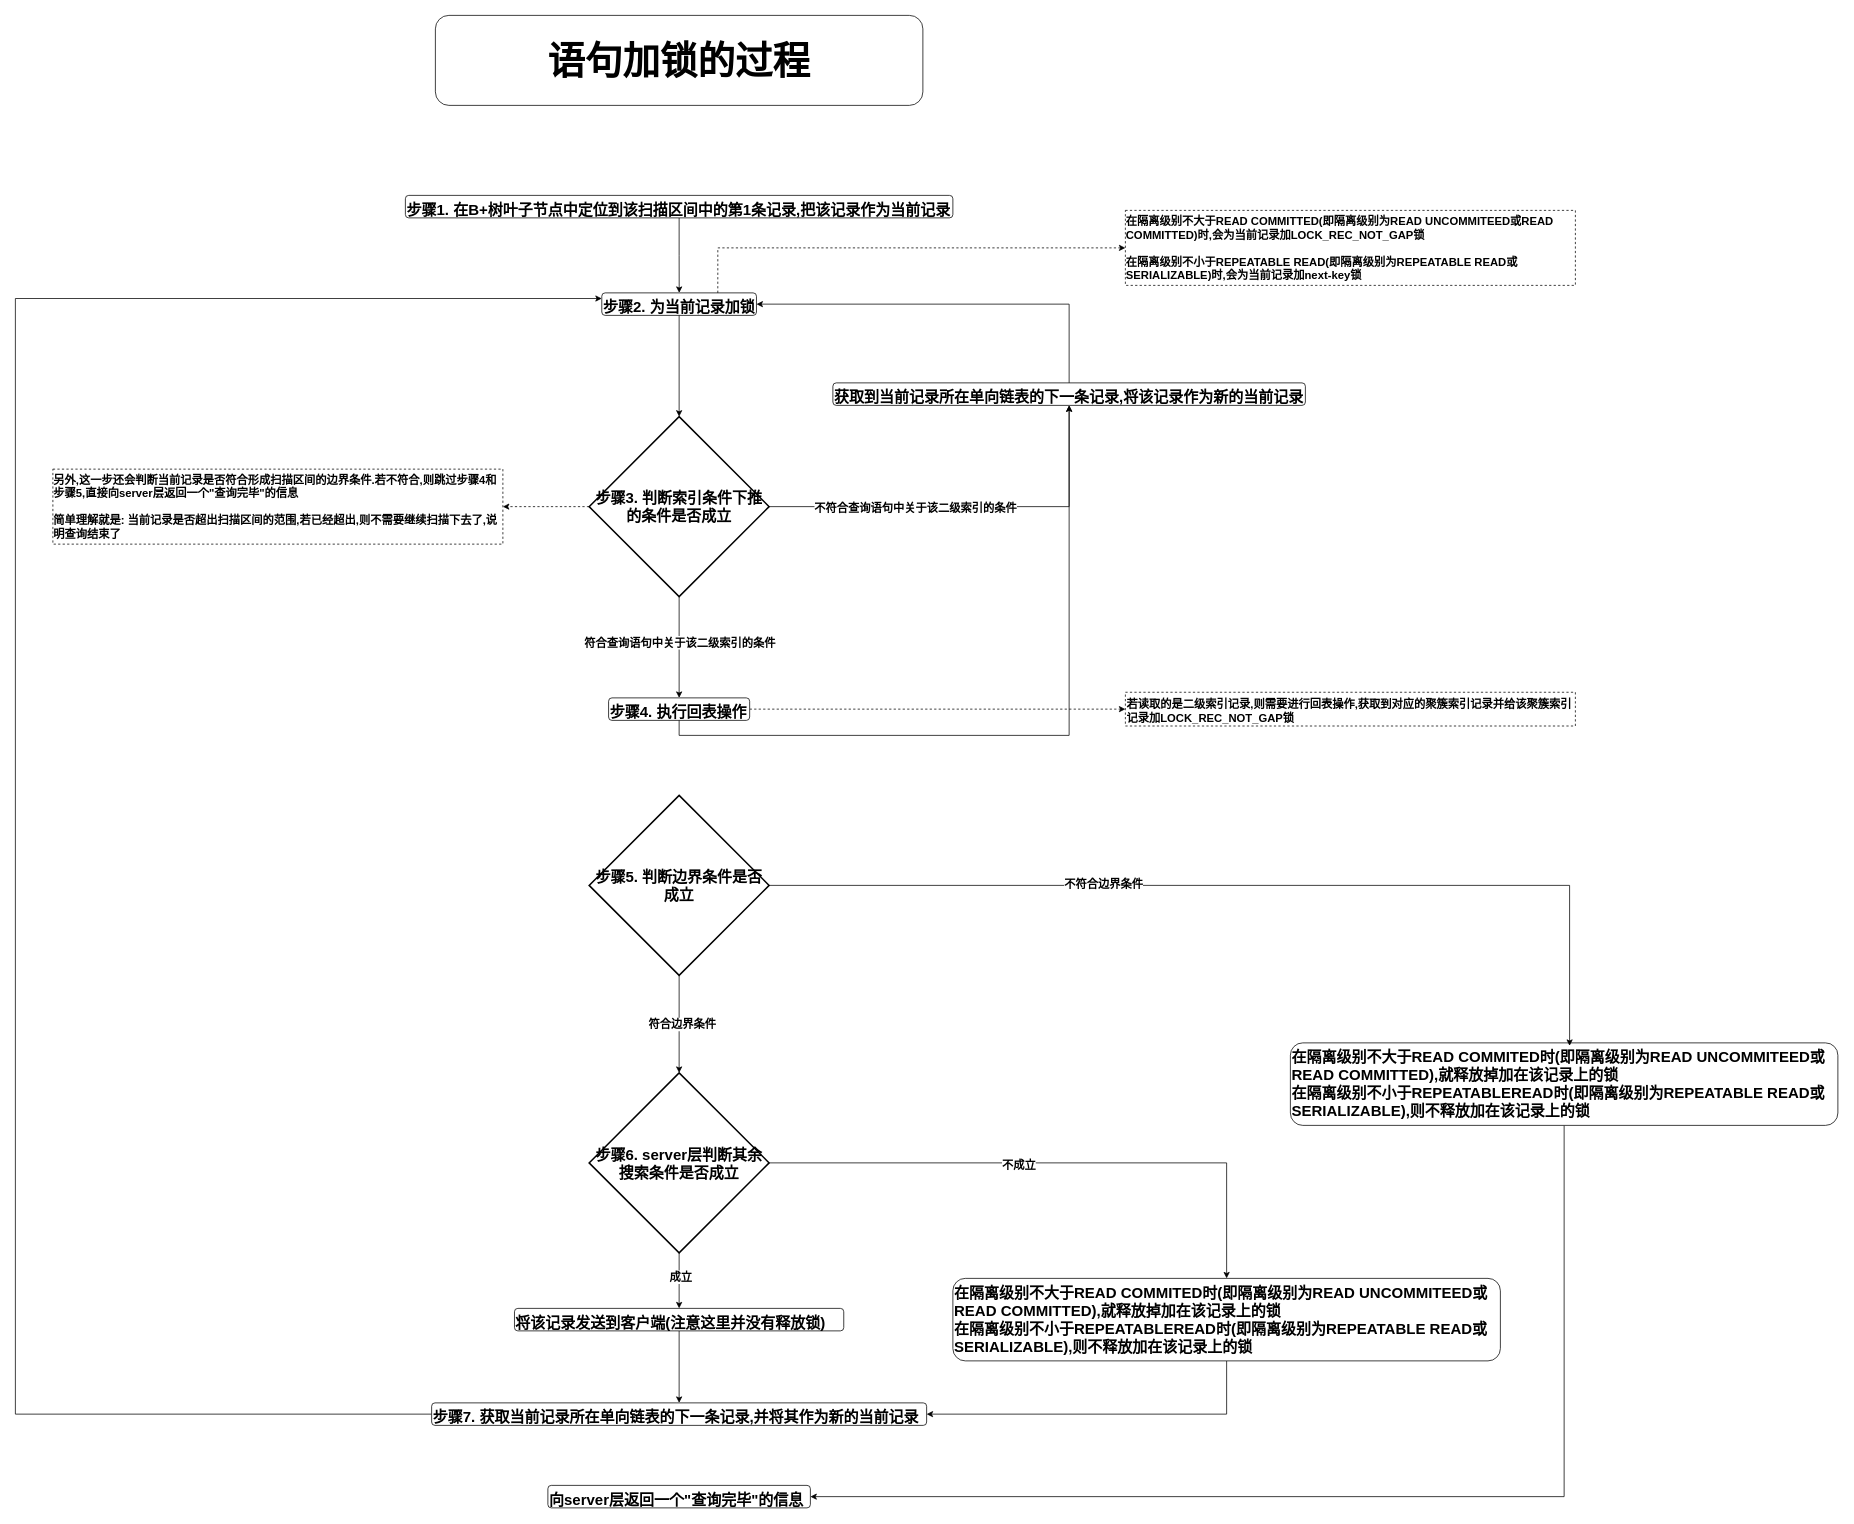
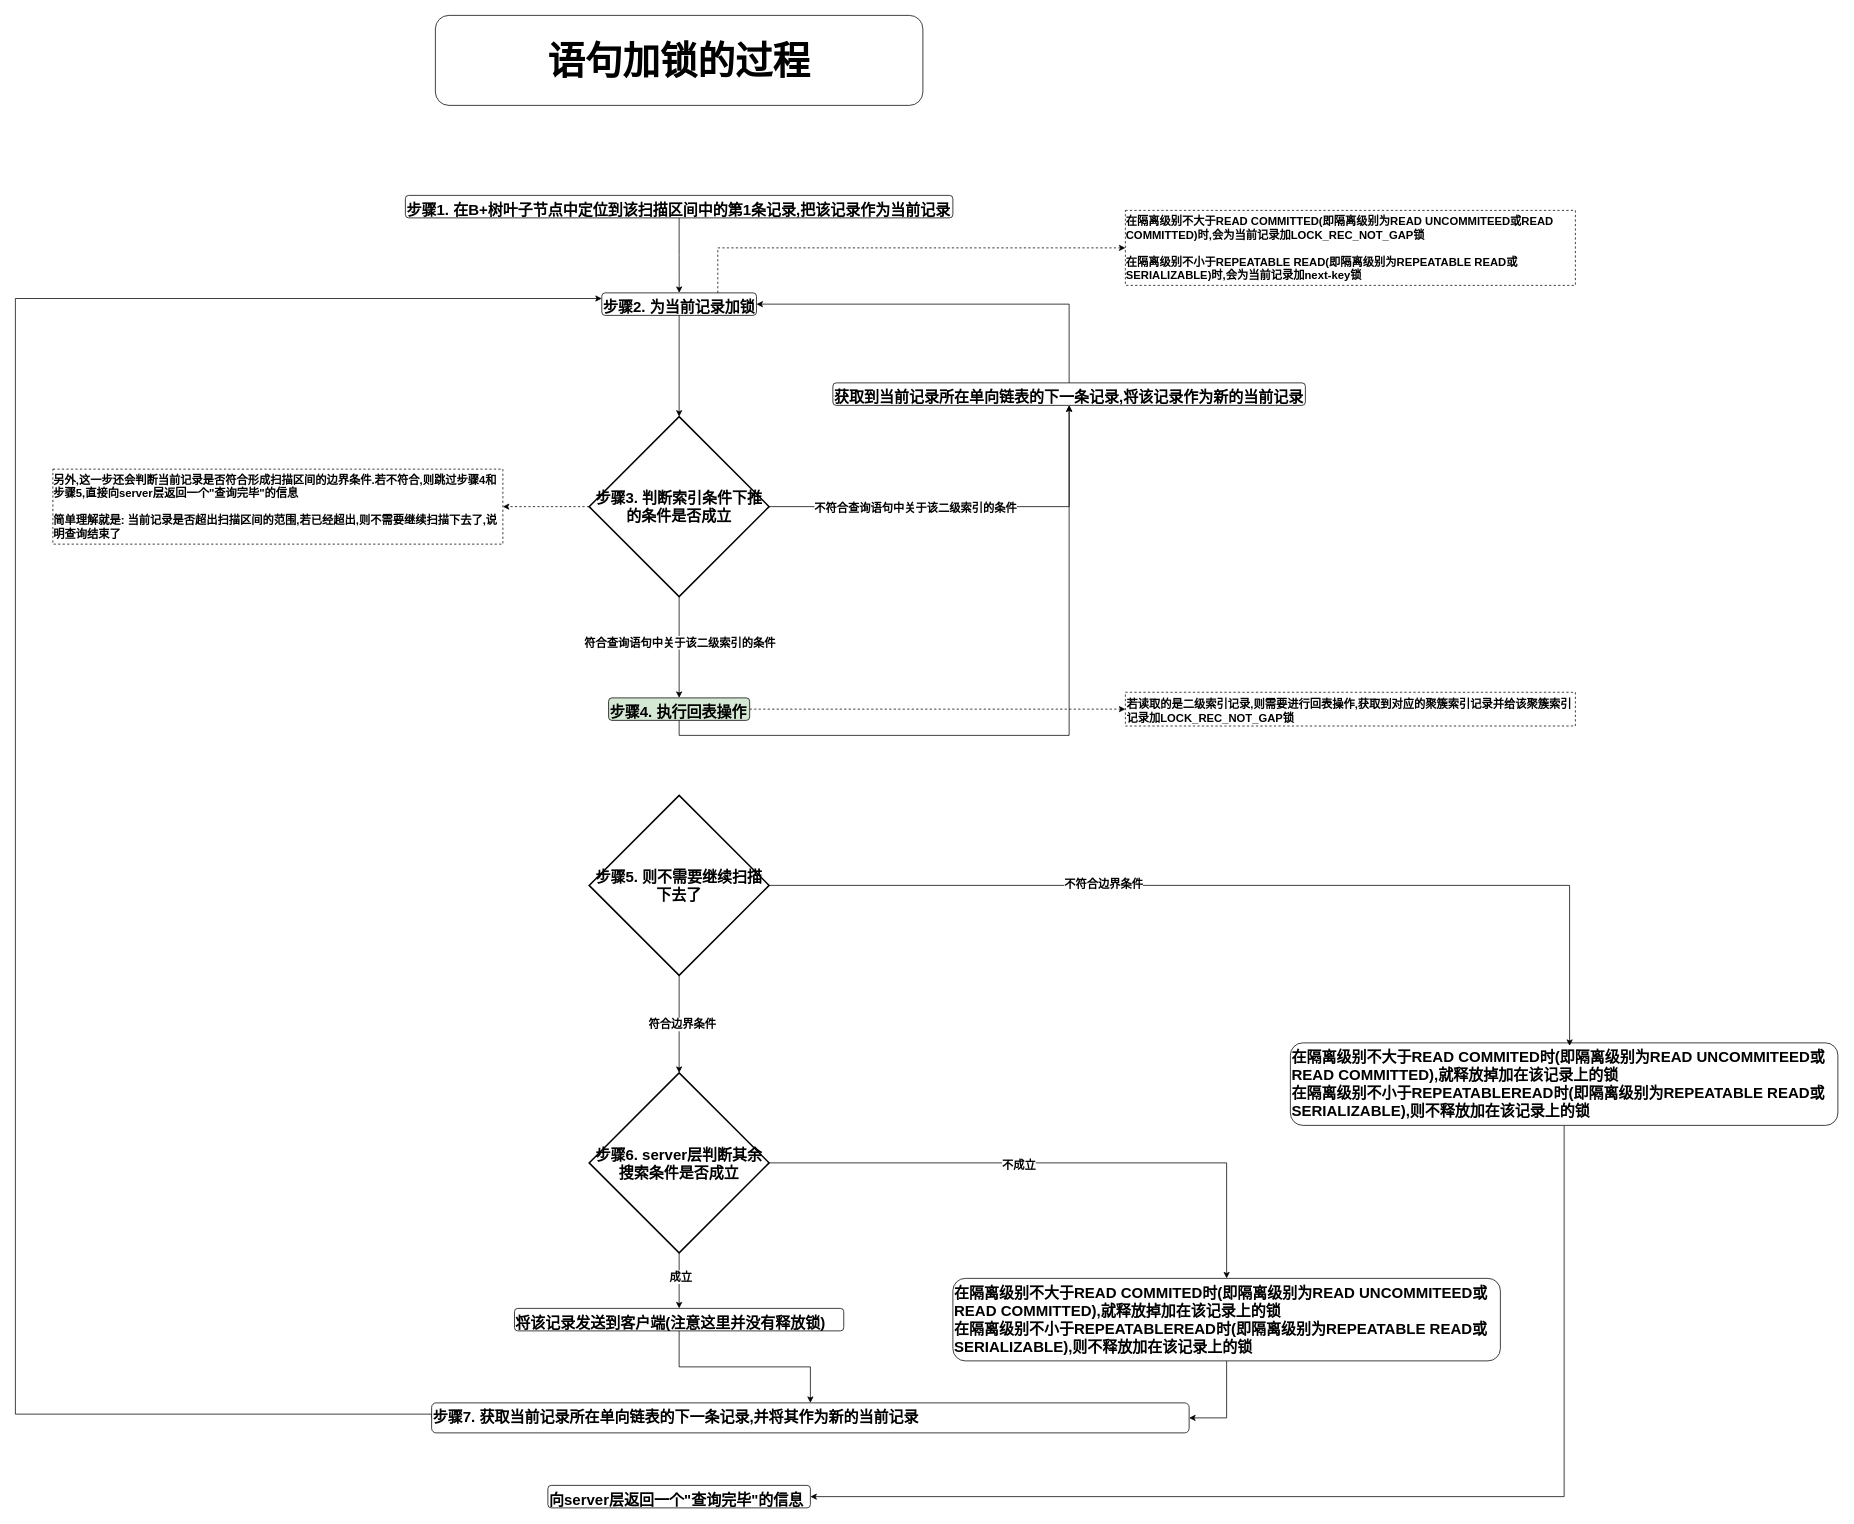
(679, 709) -> (679, 709)
(679, 885) -> (679, 885)
(679, 1414) -> (810, 1418)
